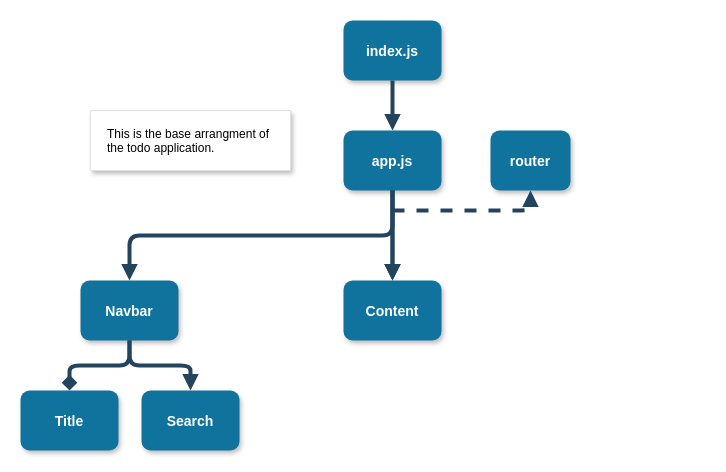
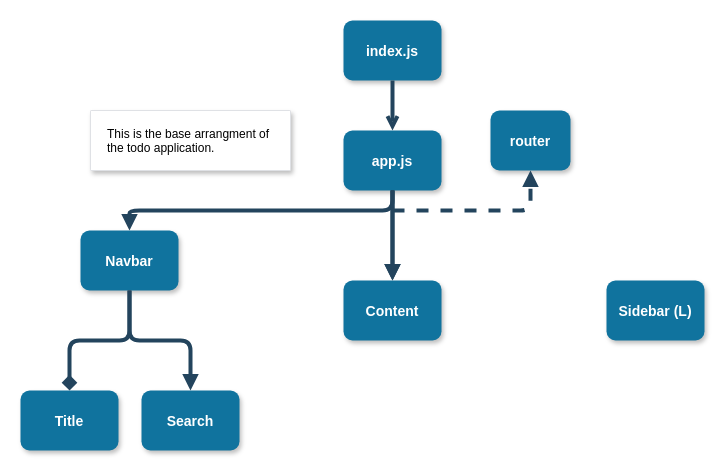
(393, 114) -> (393, 116)
(531, 161) -> (531, 141)
(130, 311) -> (130, 261)
none -> (656, 311)
